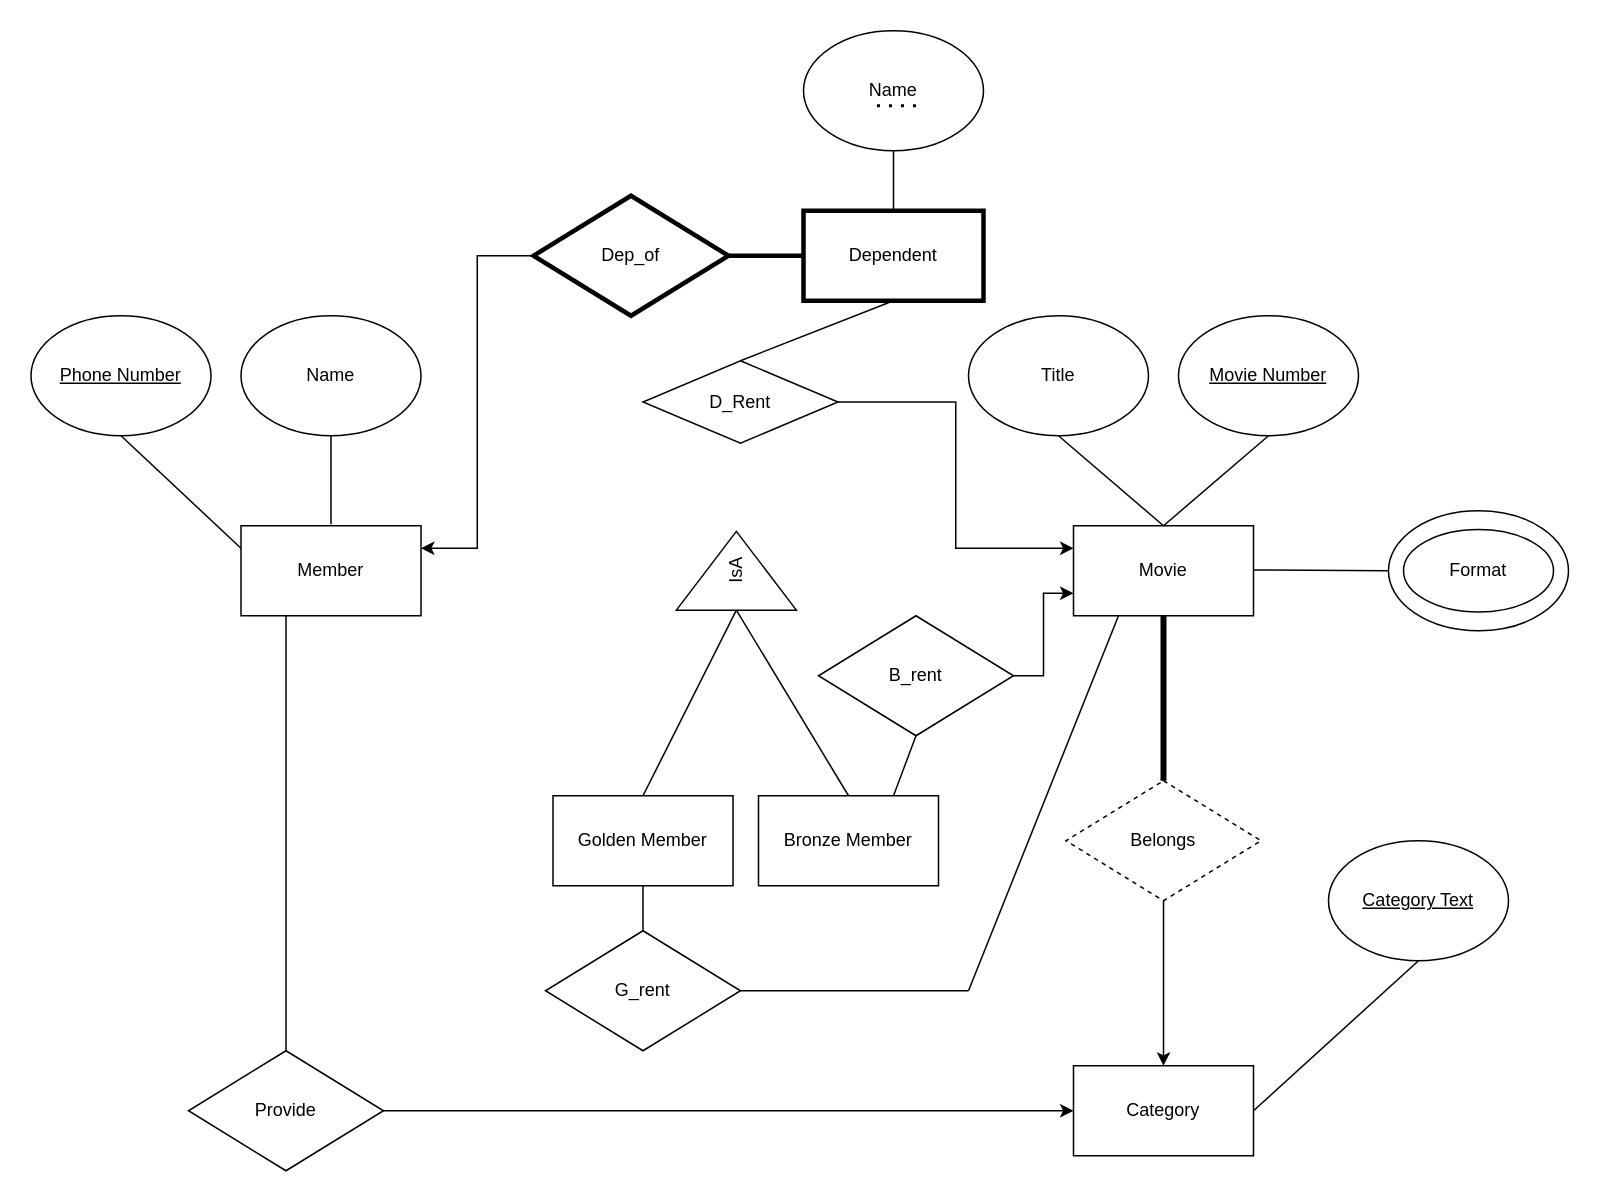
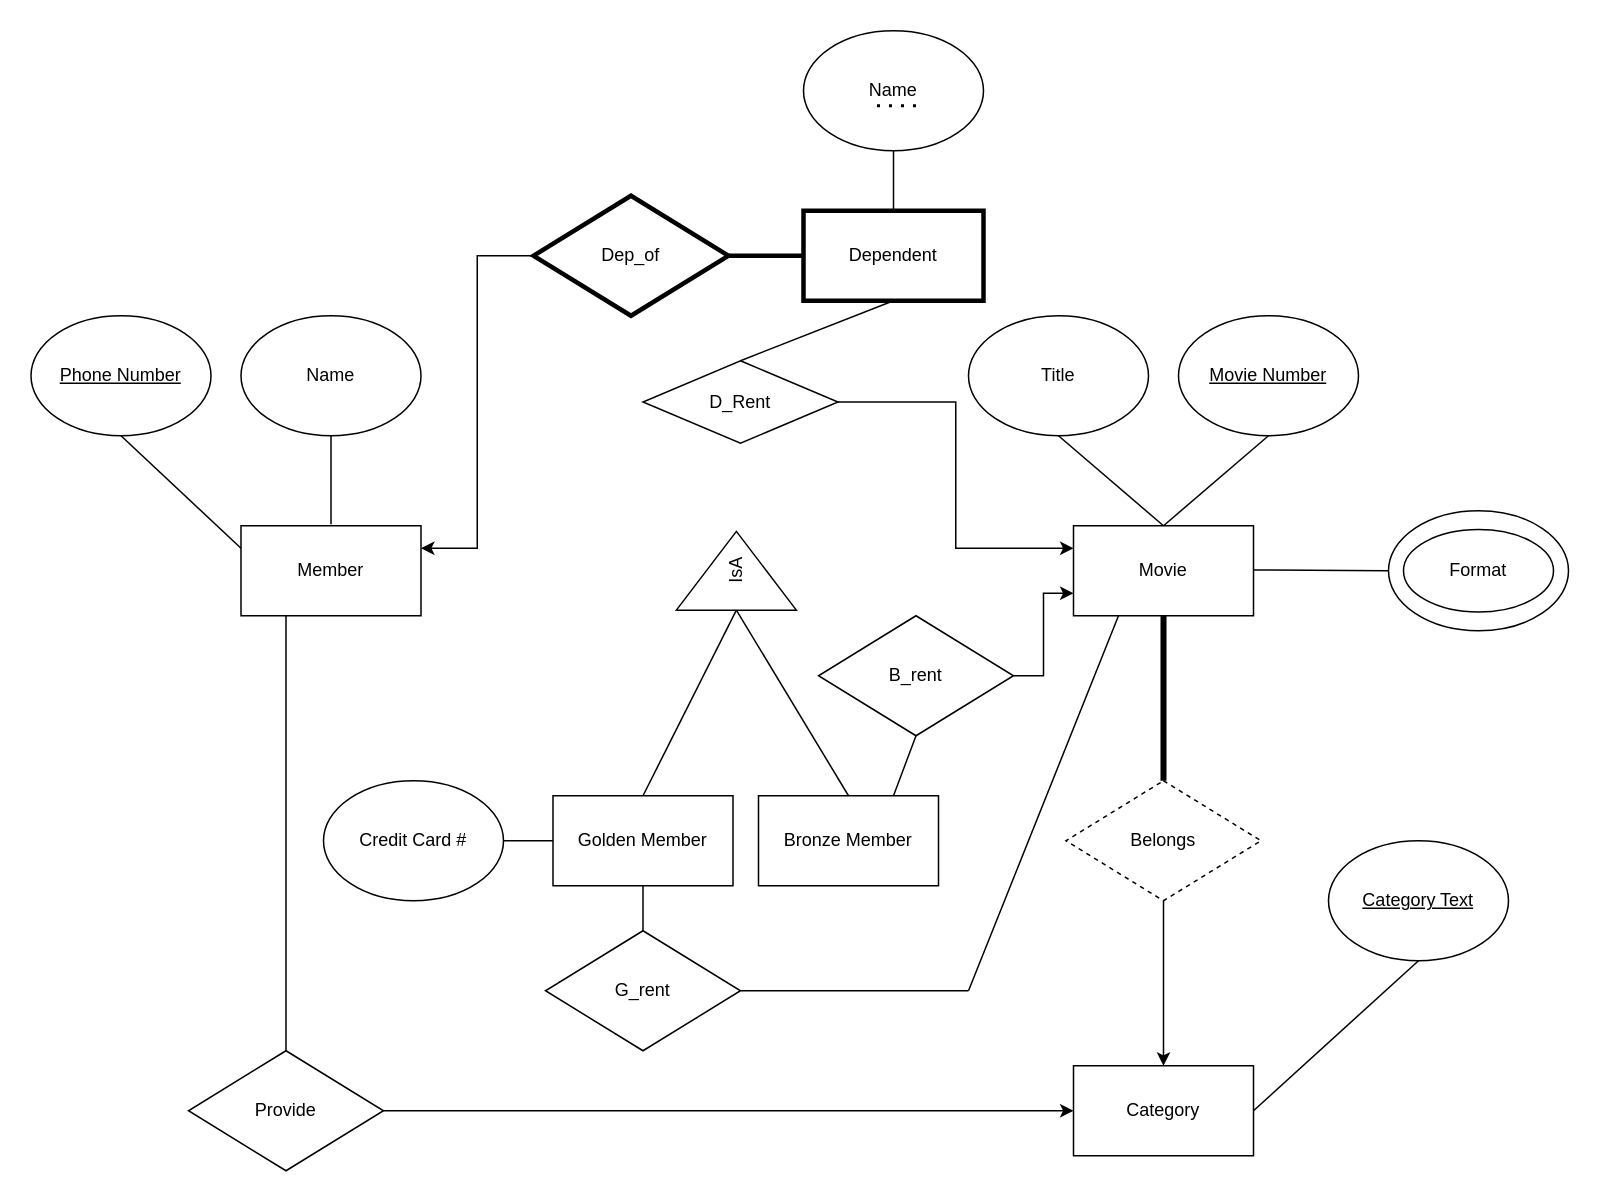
none -> (413, 841)
none -> (527, 841)
